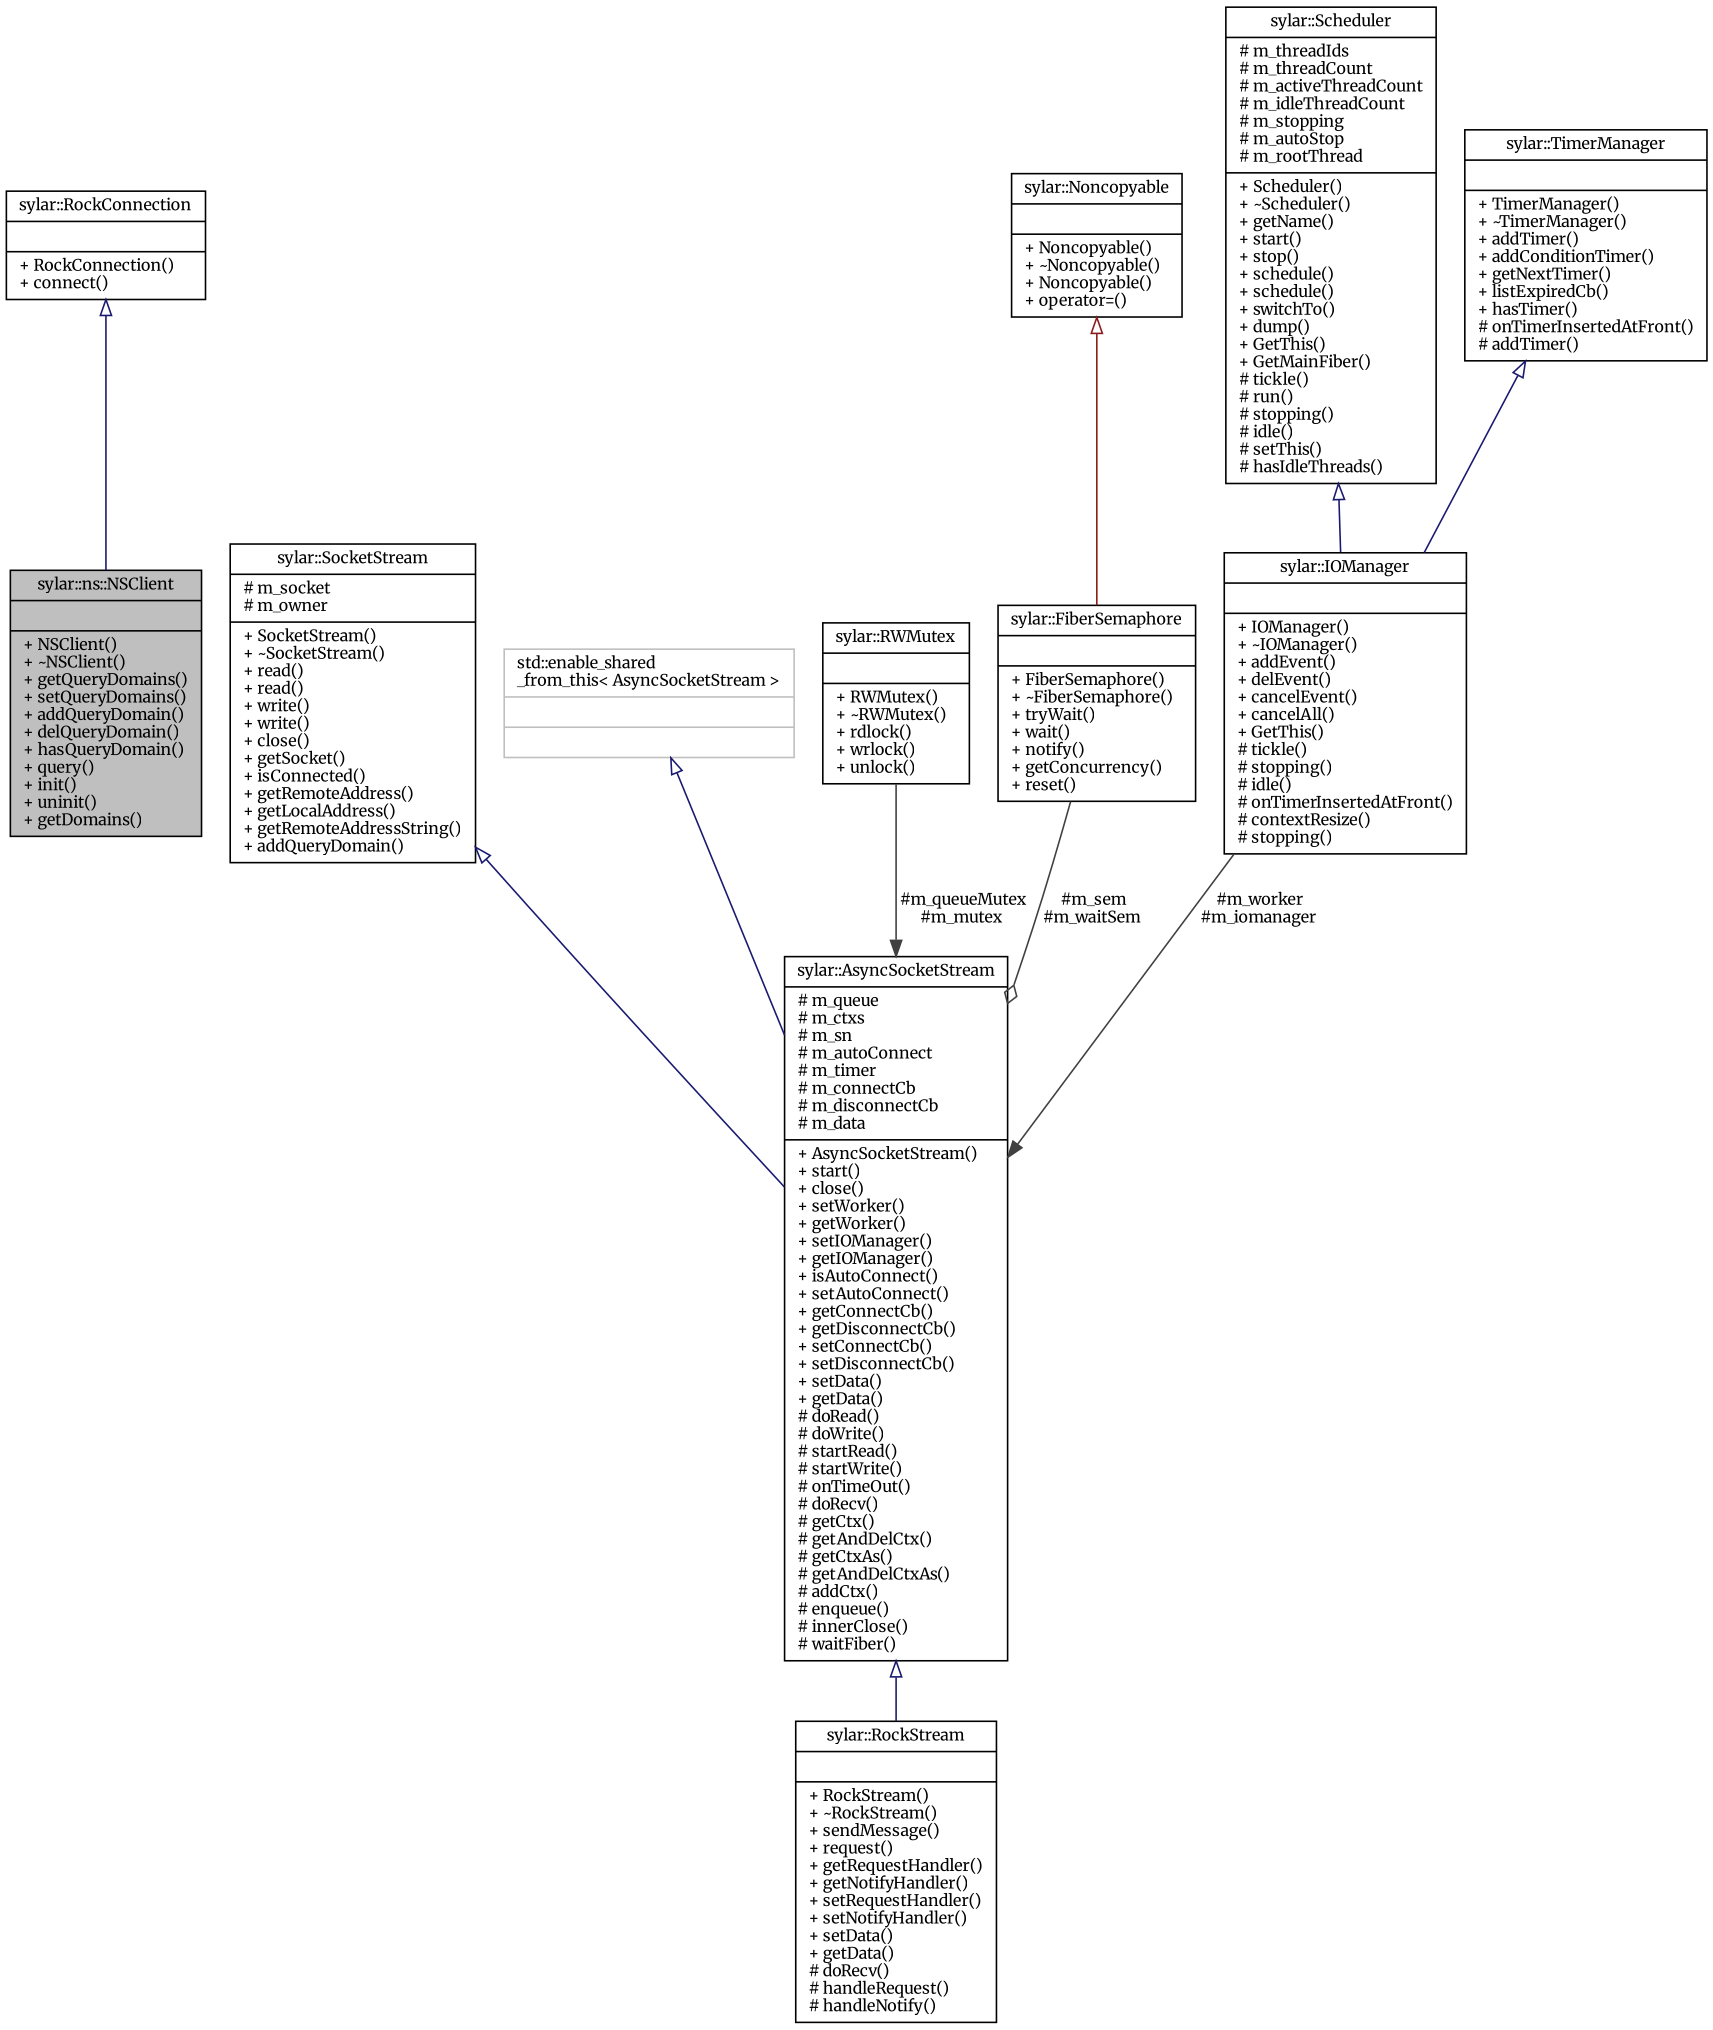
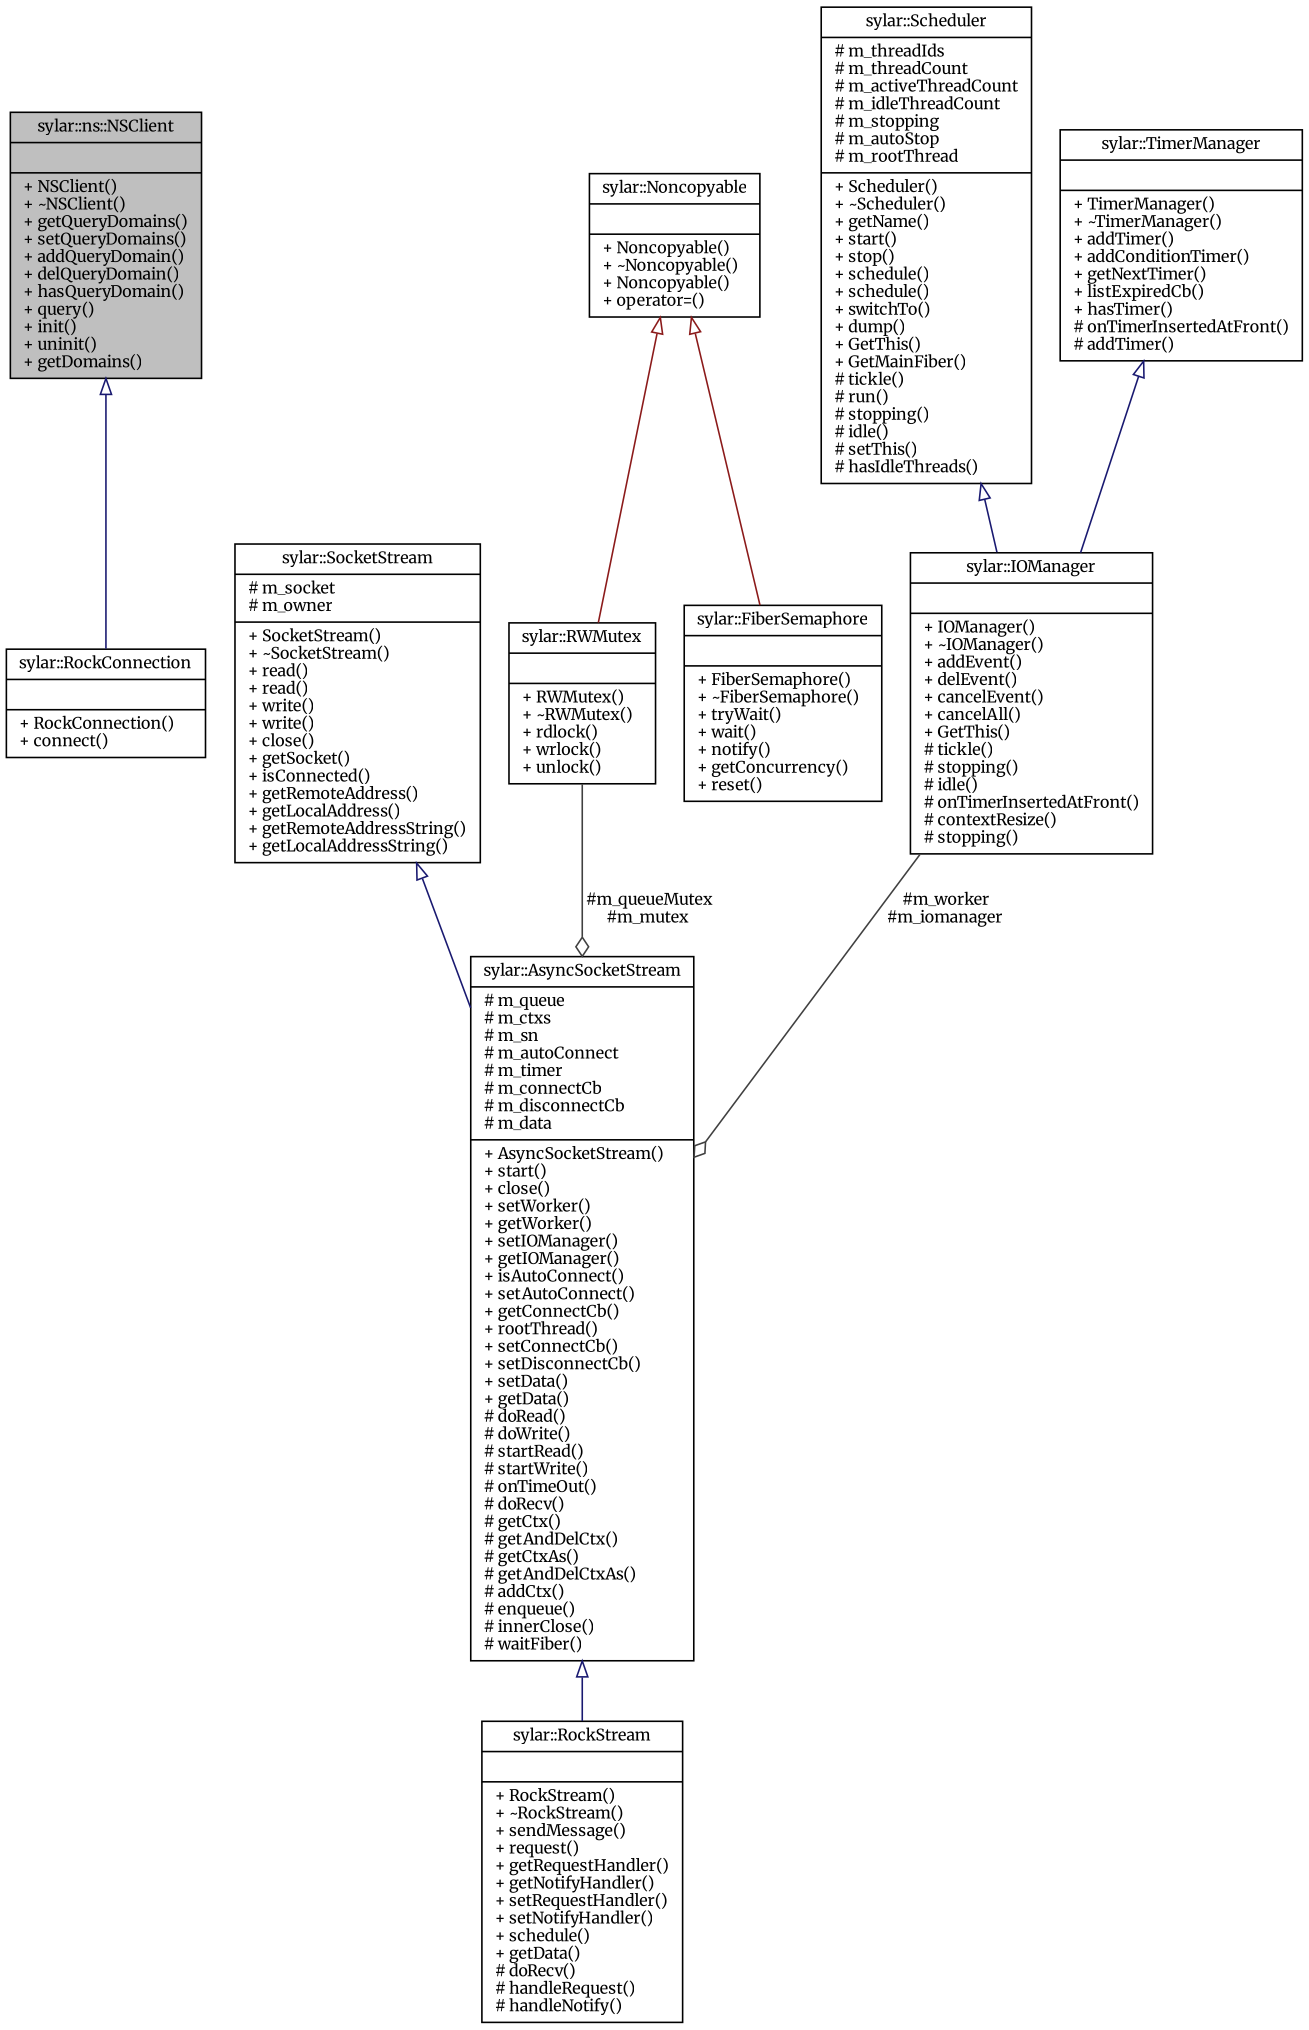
(106, 443) -> (106, 522)
none -> (628, 478)
(649, 703) -> none
(324, 847) -> (349, 847)
(896, 862) -> (582, 861)
(1044, 894) -> none
(1126, 999) -> (813, 998)
(877, 1329) -> (542, 1329)
(851, 1936) -> (543, 1936)
